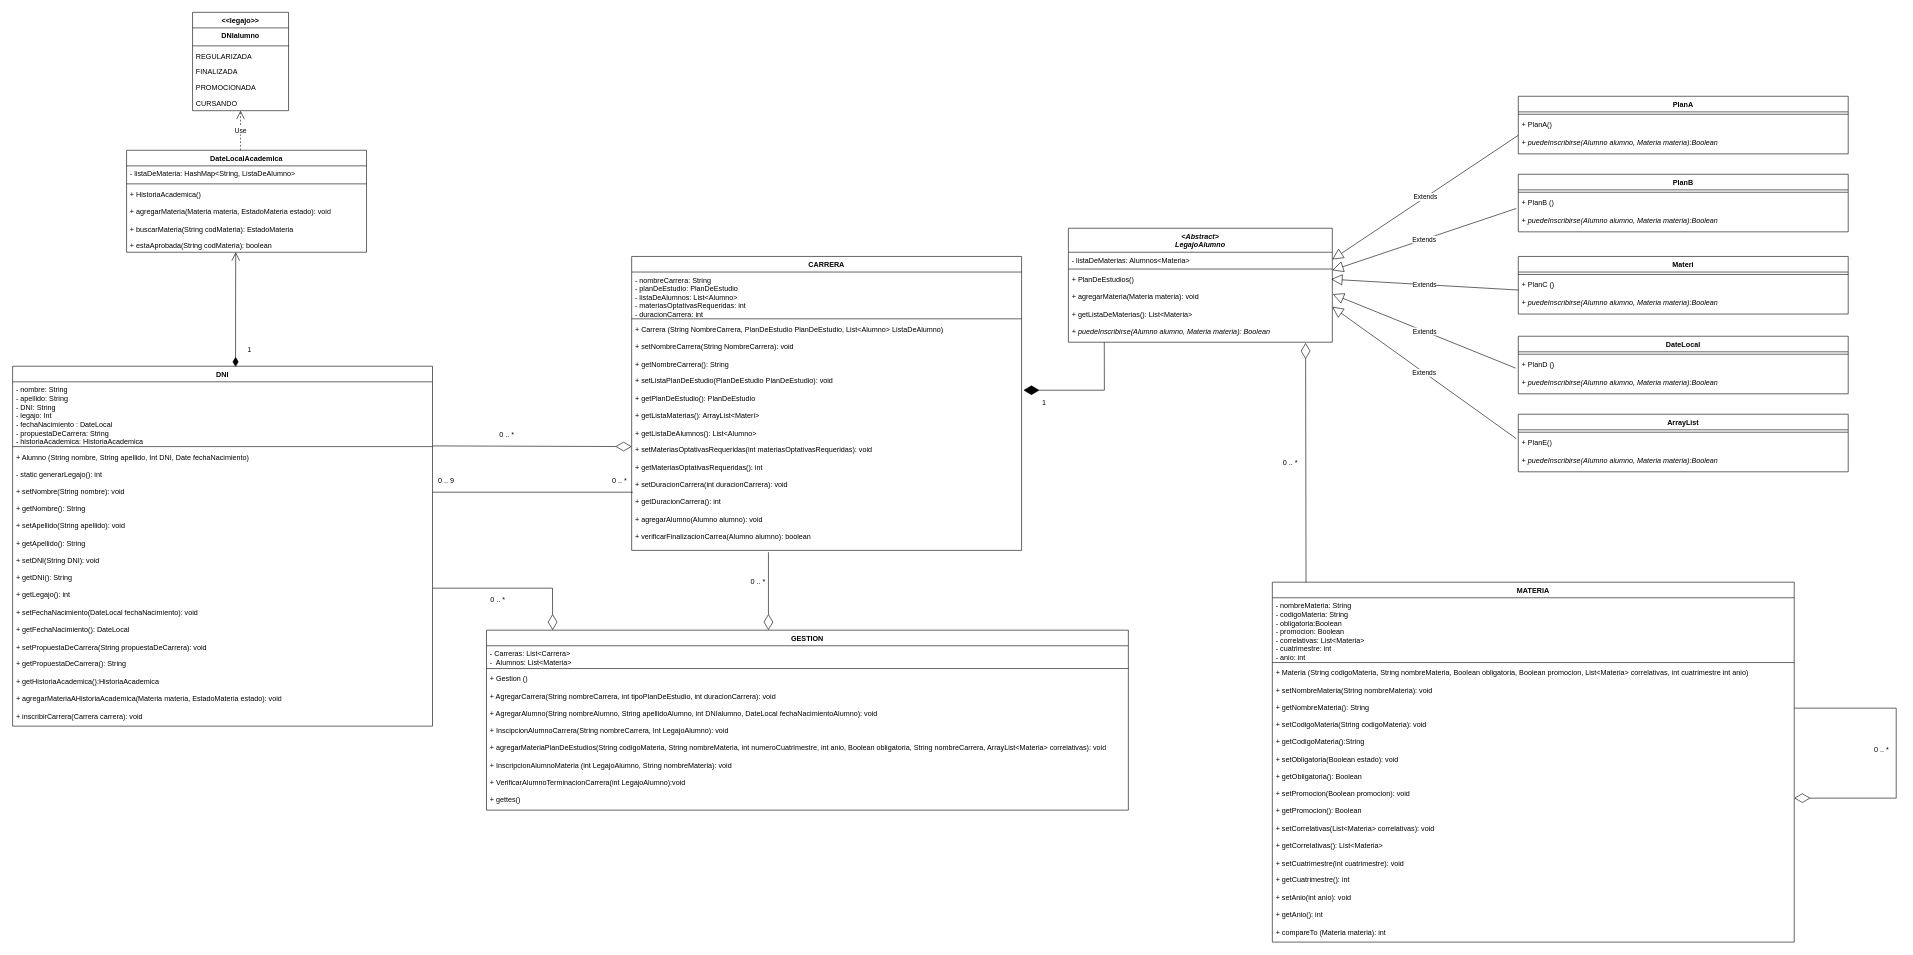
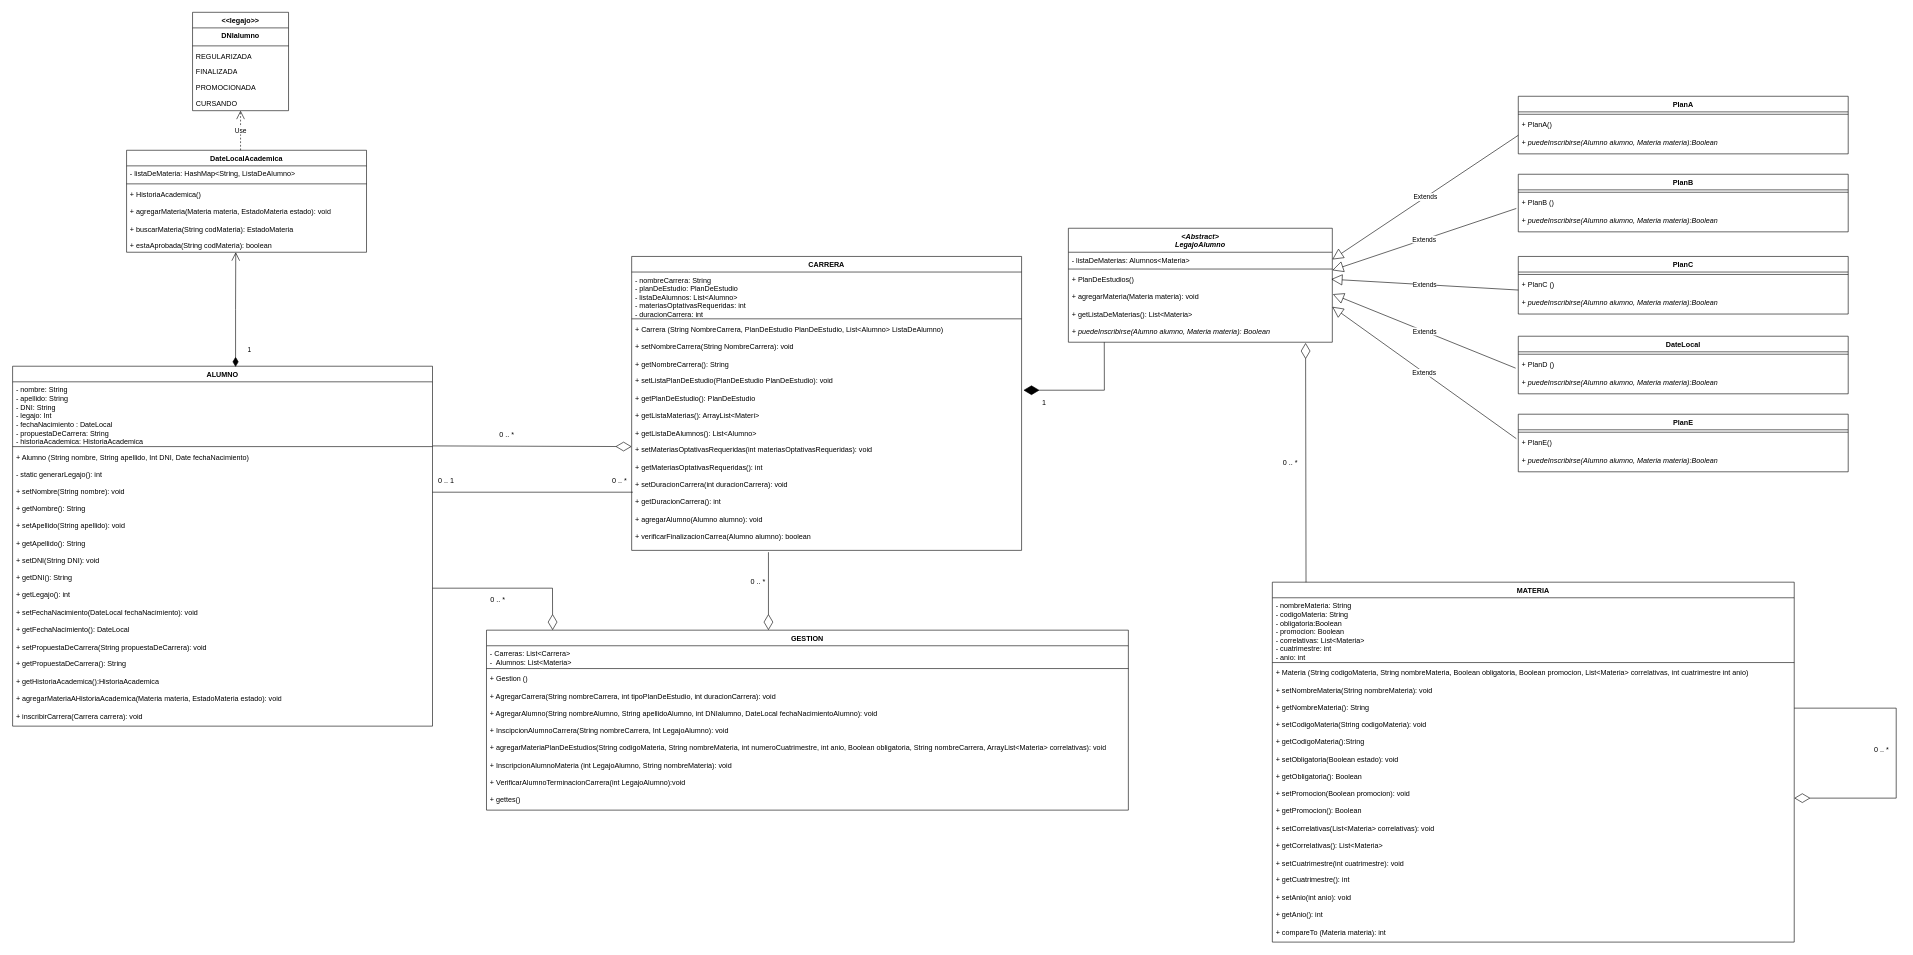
(1683, 265) -> (1683, 265)
(222, 375) -> (222, 375)
(1683, 423) -> (1683, 423)
(446, 482) -> (446, 482)
